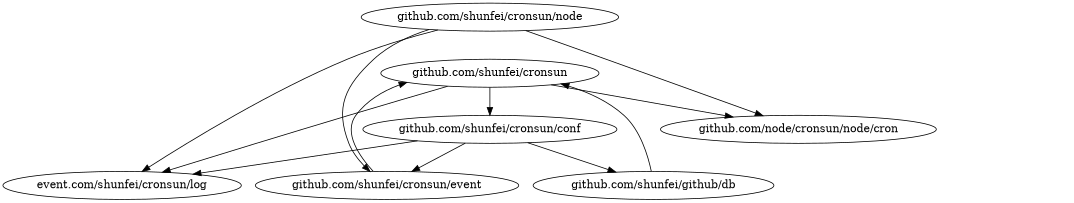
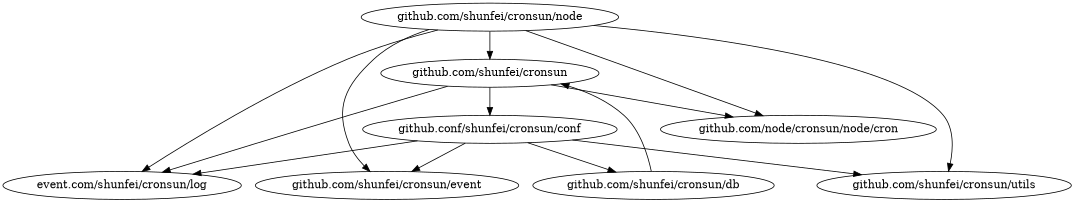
(354, 120) -> (490, 41)
(490, 129) -> (490, 129)
(654, 185) -> (654, 185)
none -> (944, 185)
